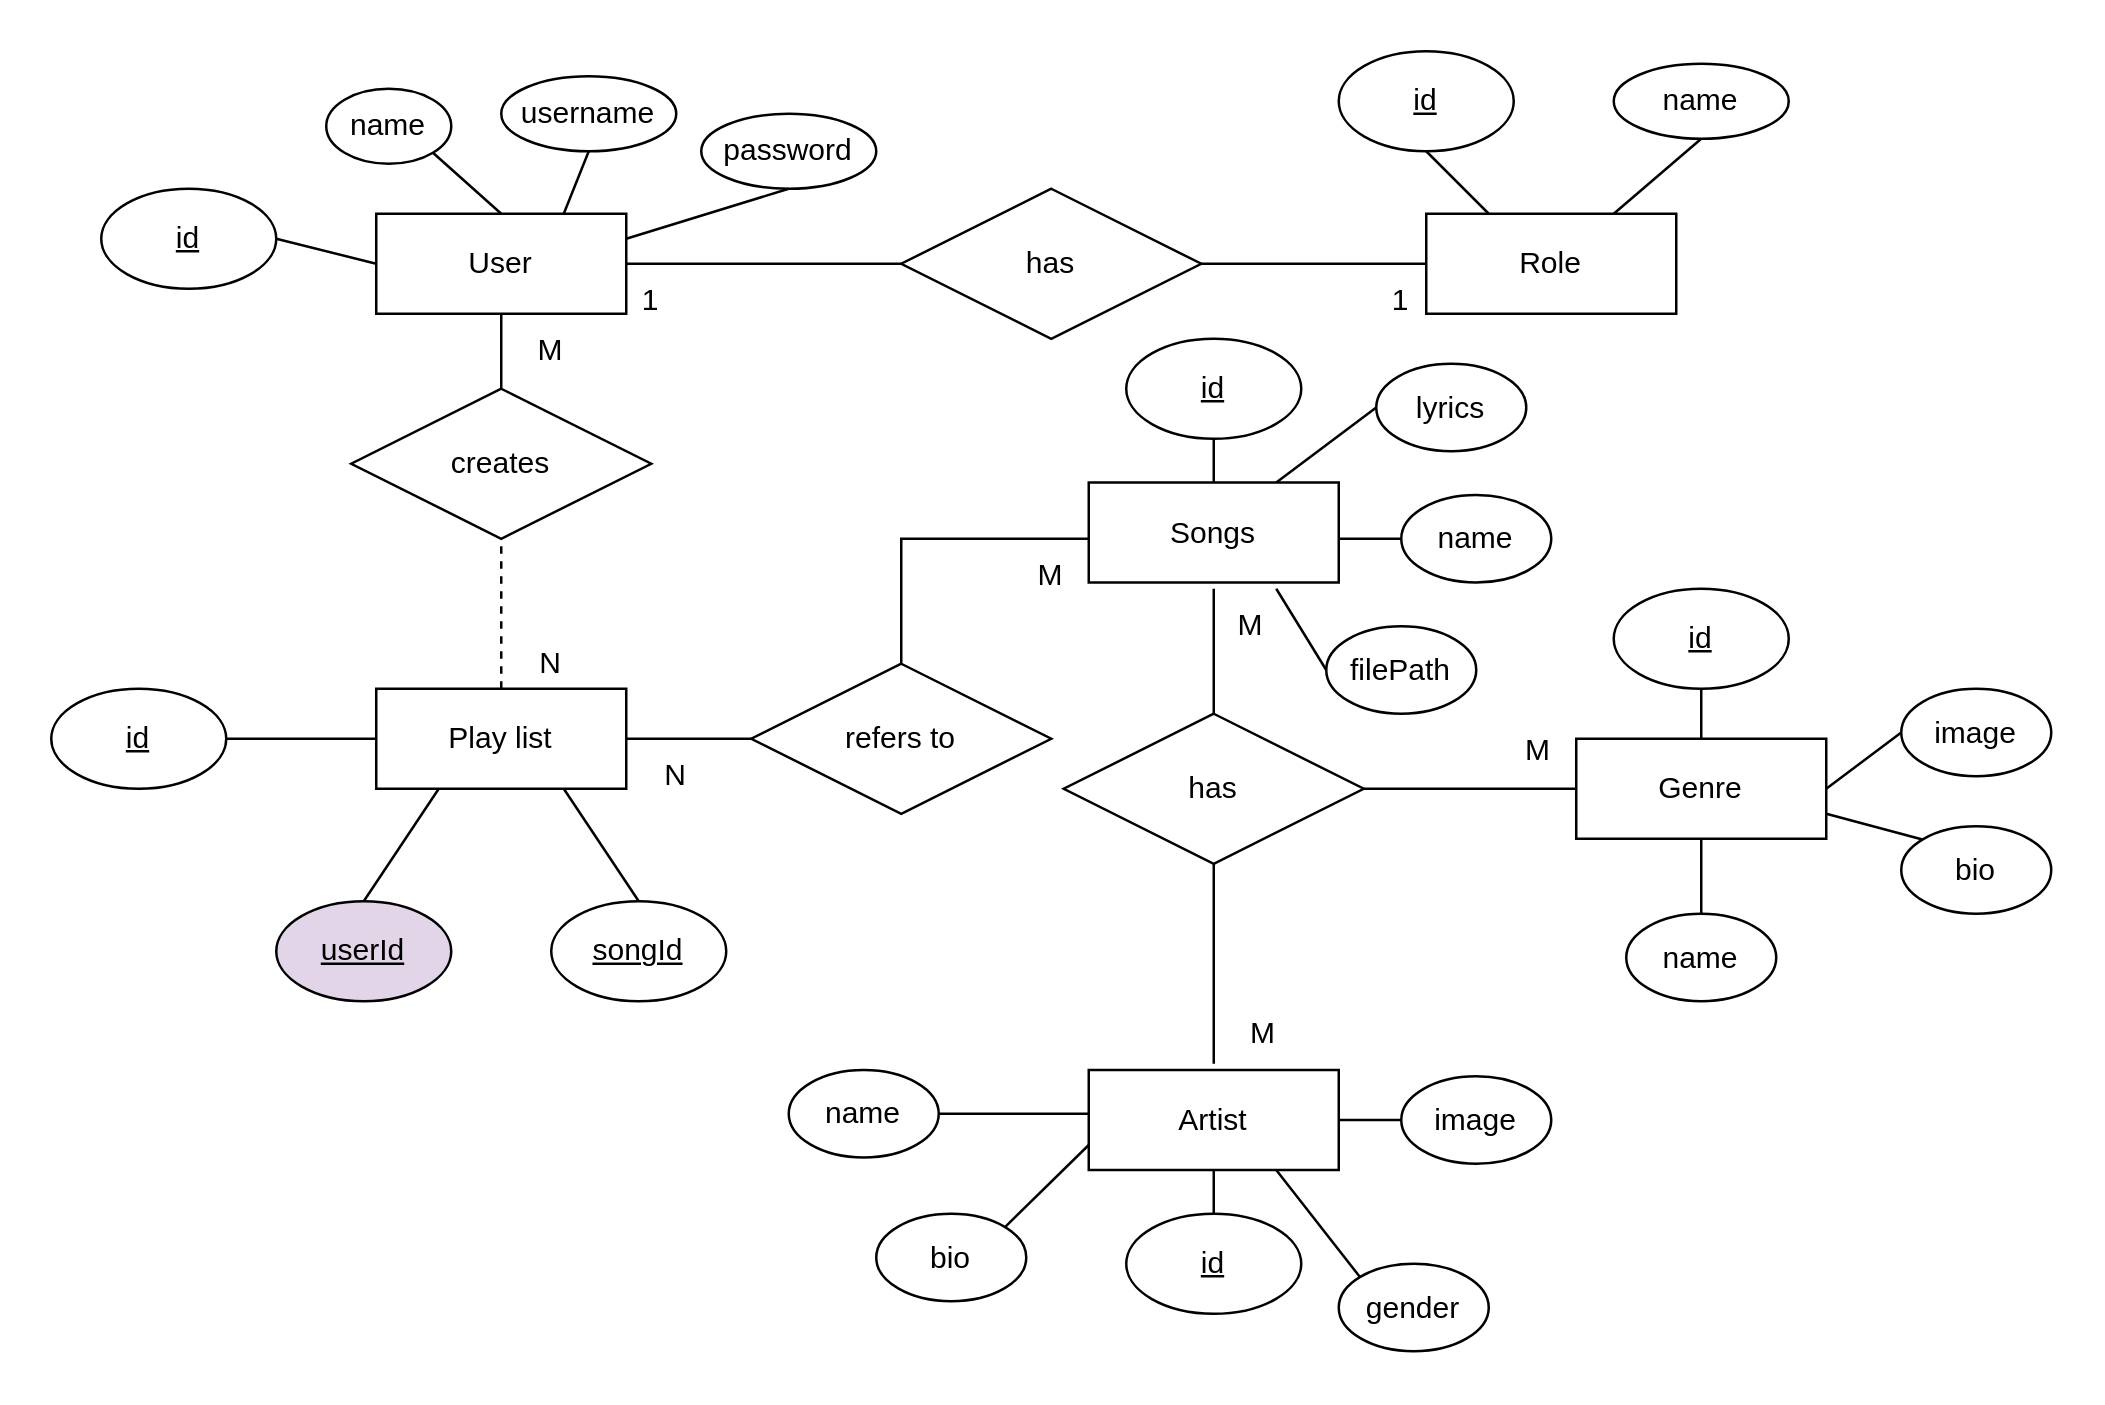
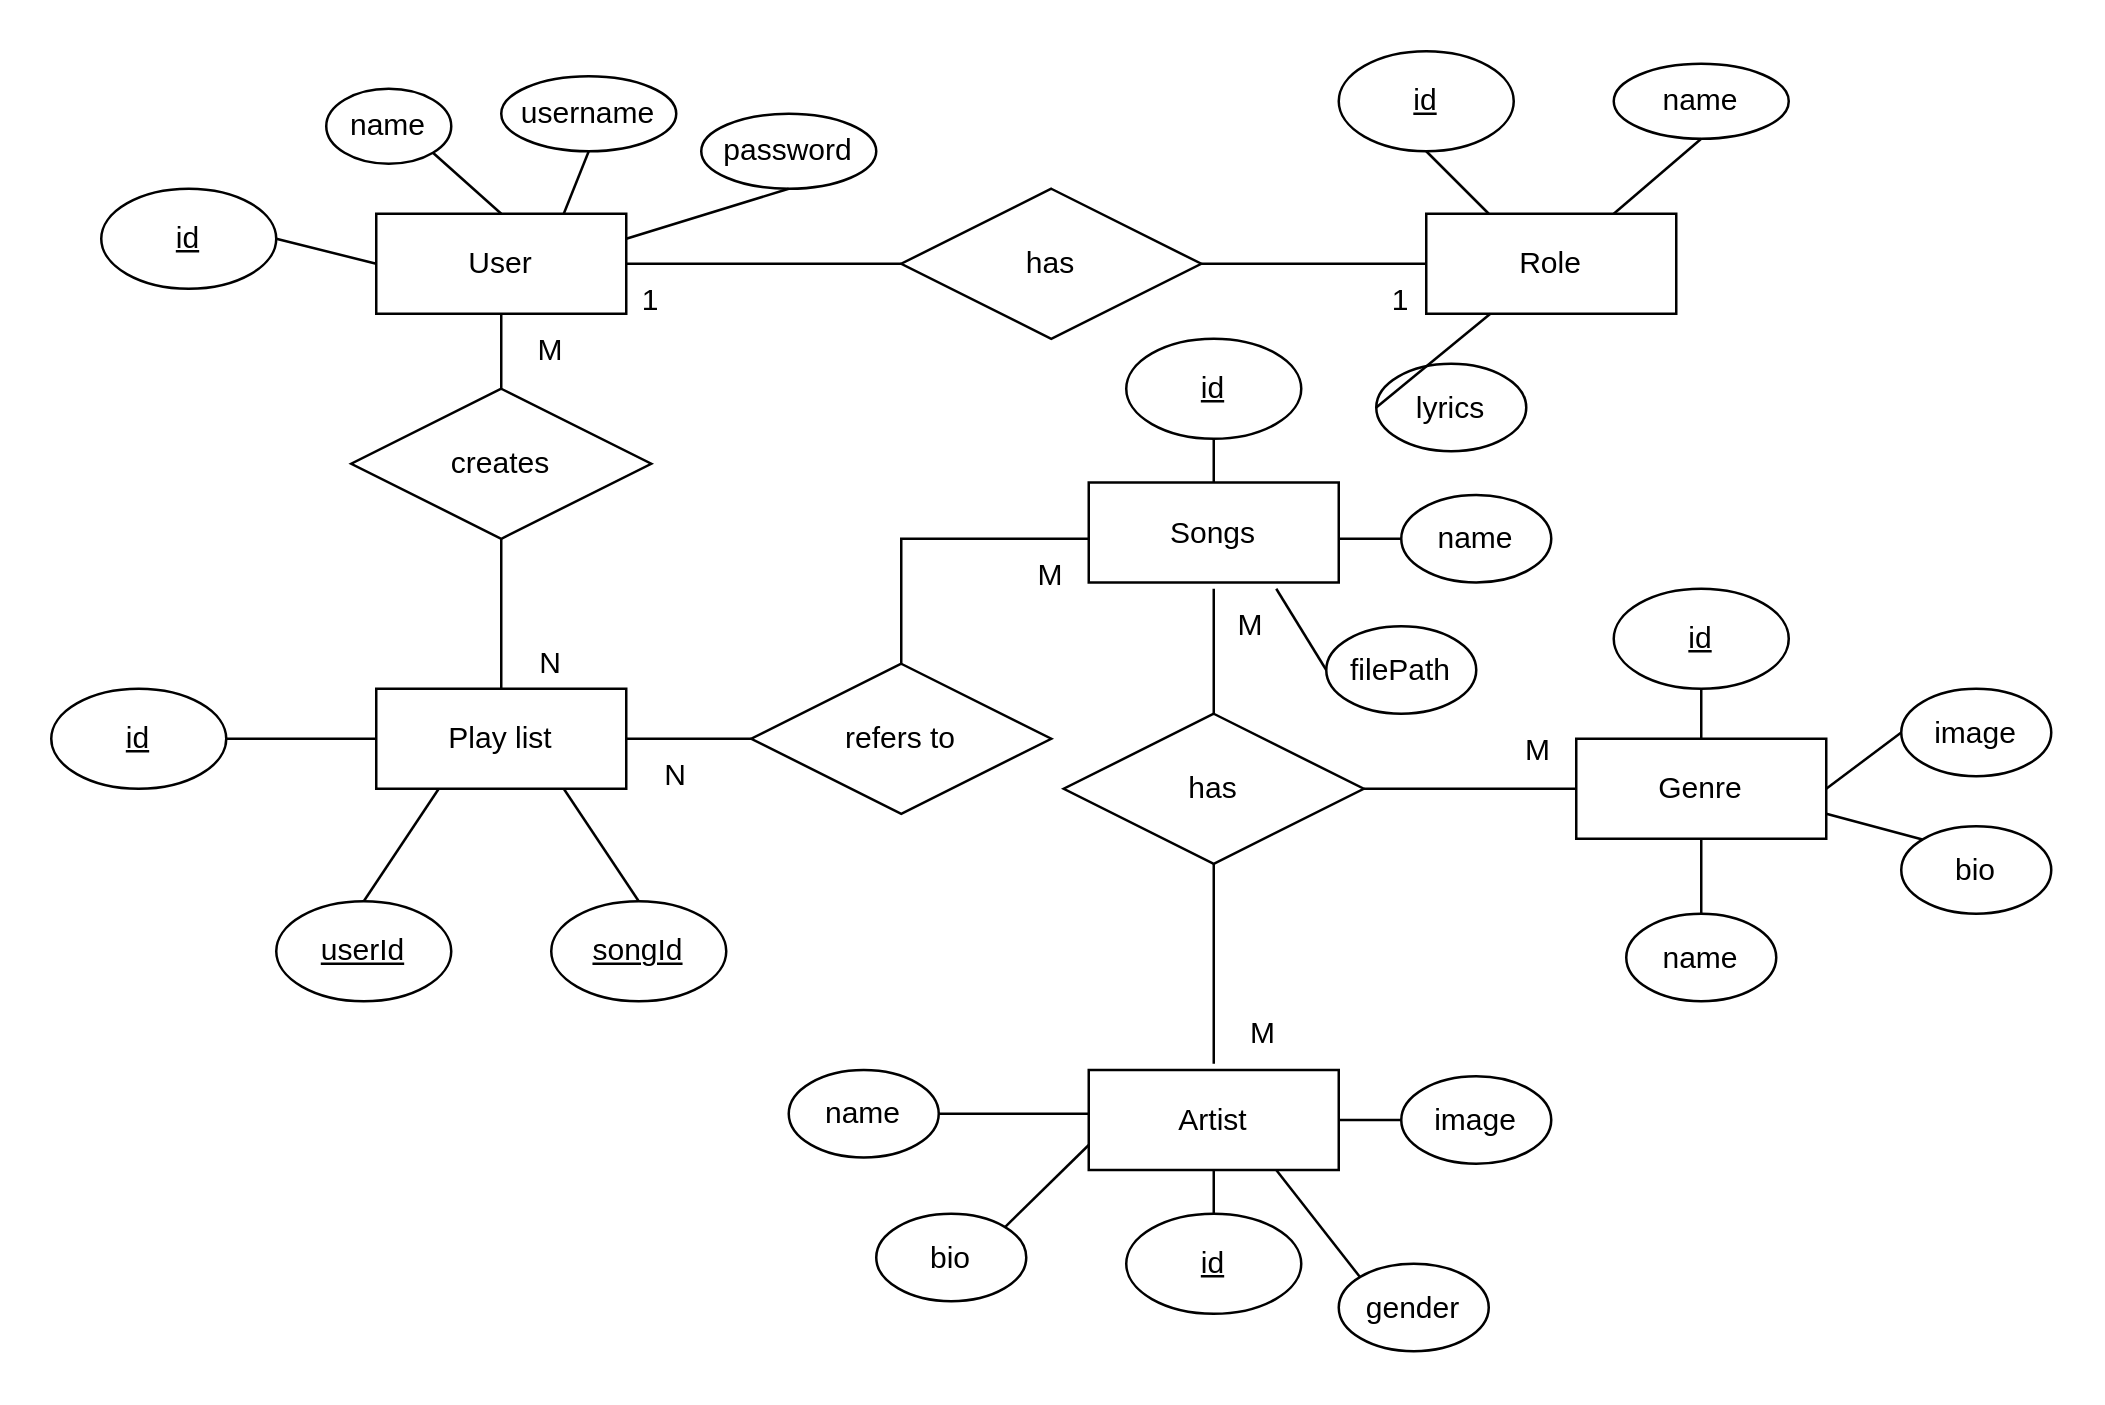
(1327, 445) -> (1433, 361)
(501, 612) -> (501, 612)
(364, 951) -> (364, 951)
